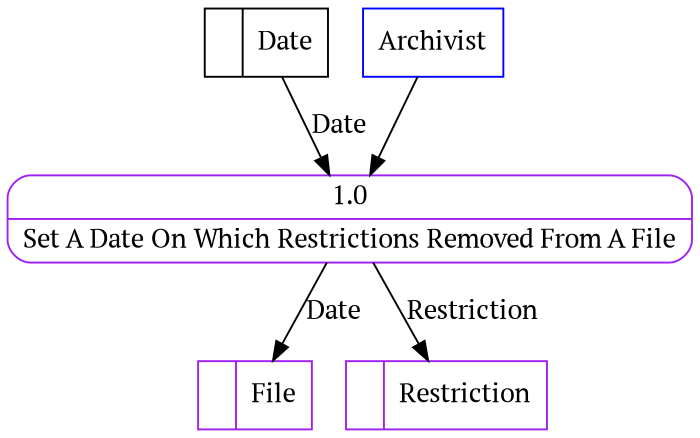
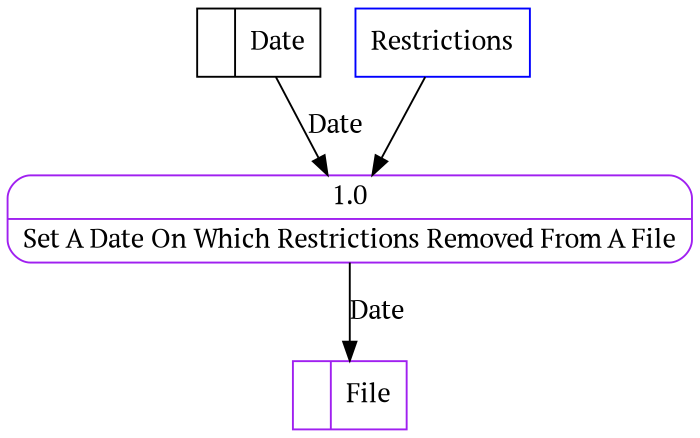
(433, 43) -> (443, 43)
(446, 395) -> none
